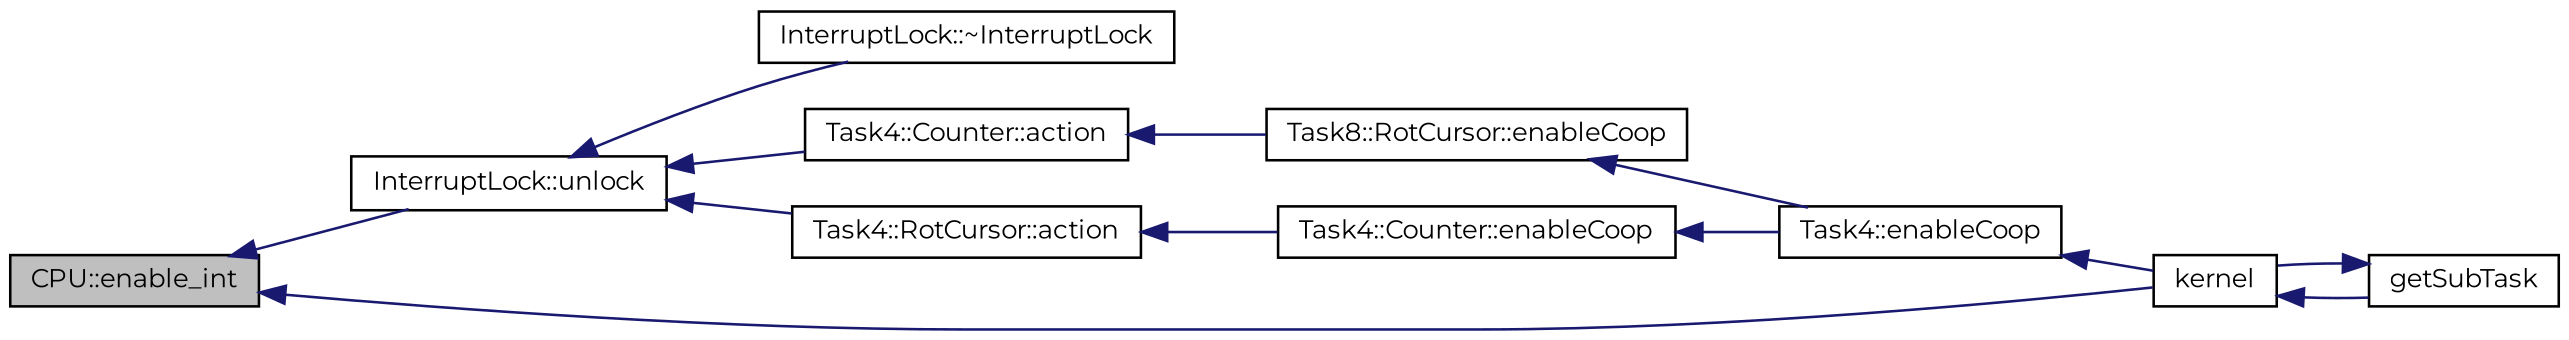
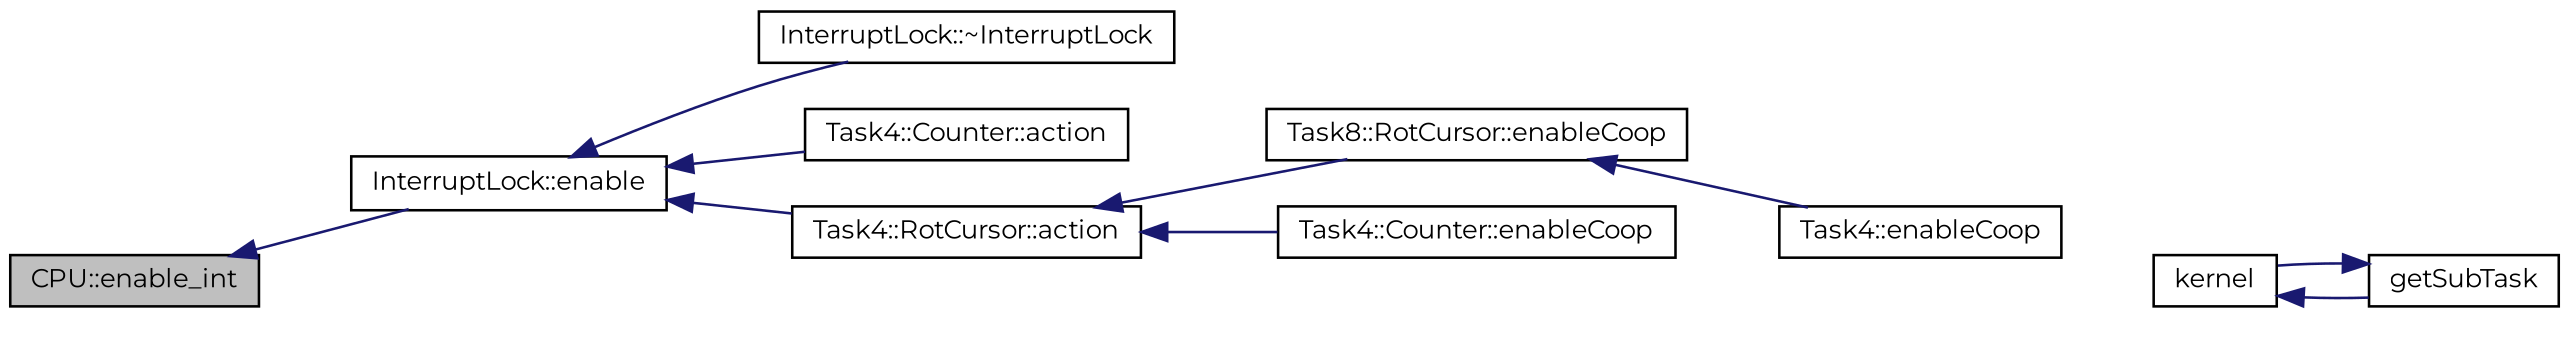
(1210, 135) -> (1235, 181)
(509, 183) -> (509, 183)
(1741, 232) -> none
(2120, 265) -> none
(1219, 329) -> none
